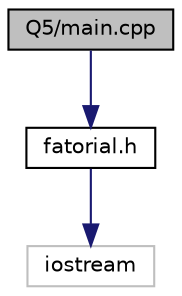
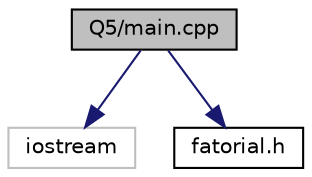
(91, 196) -> (119, 80)
